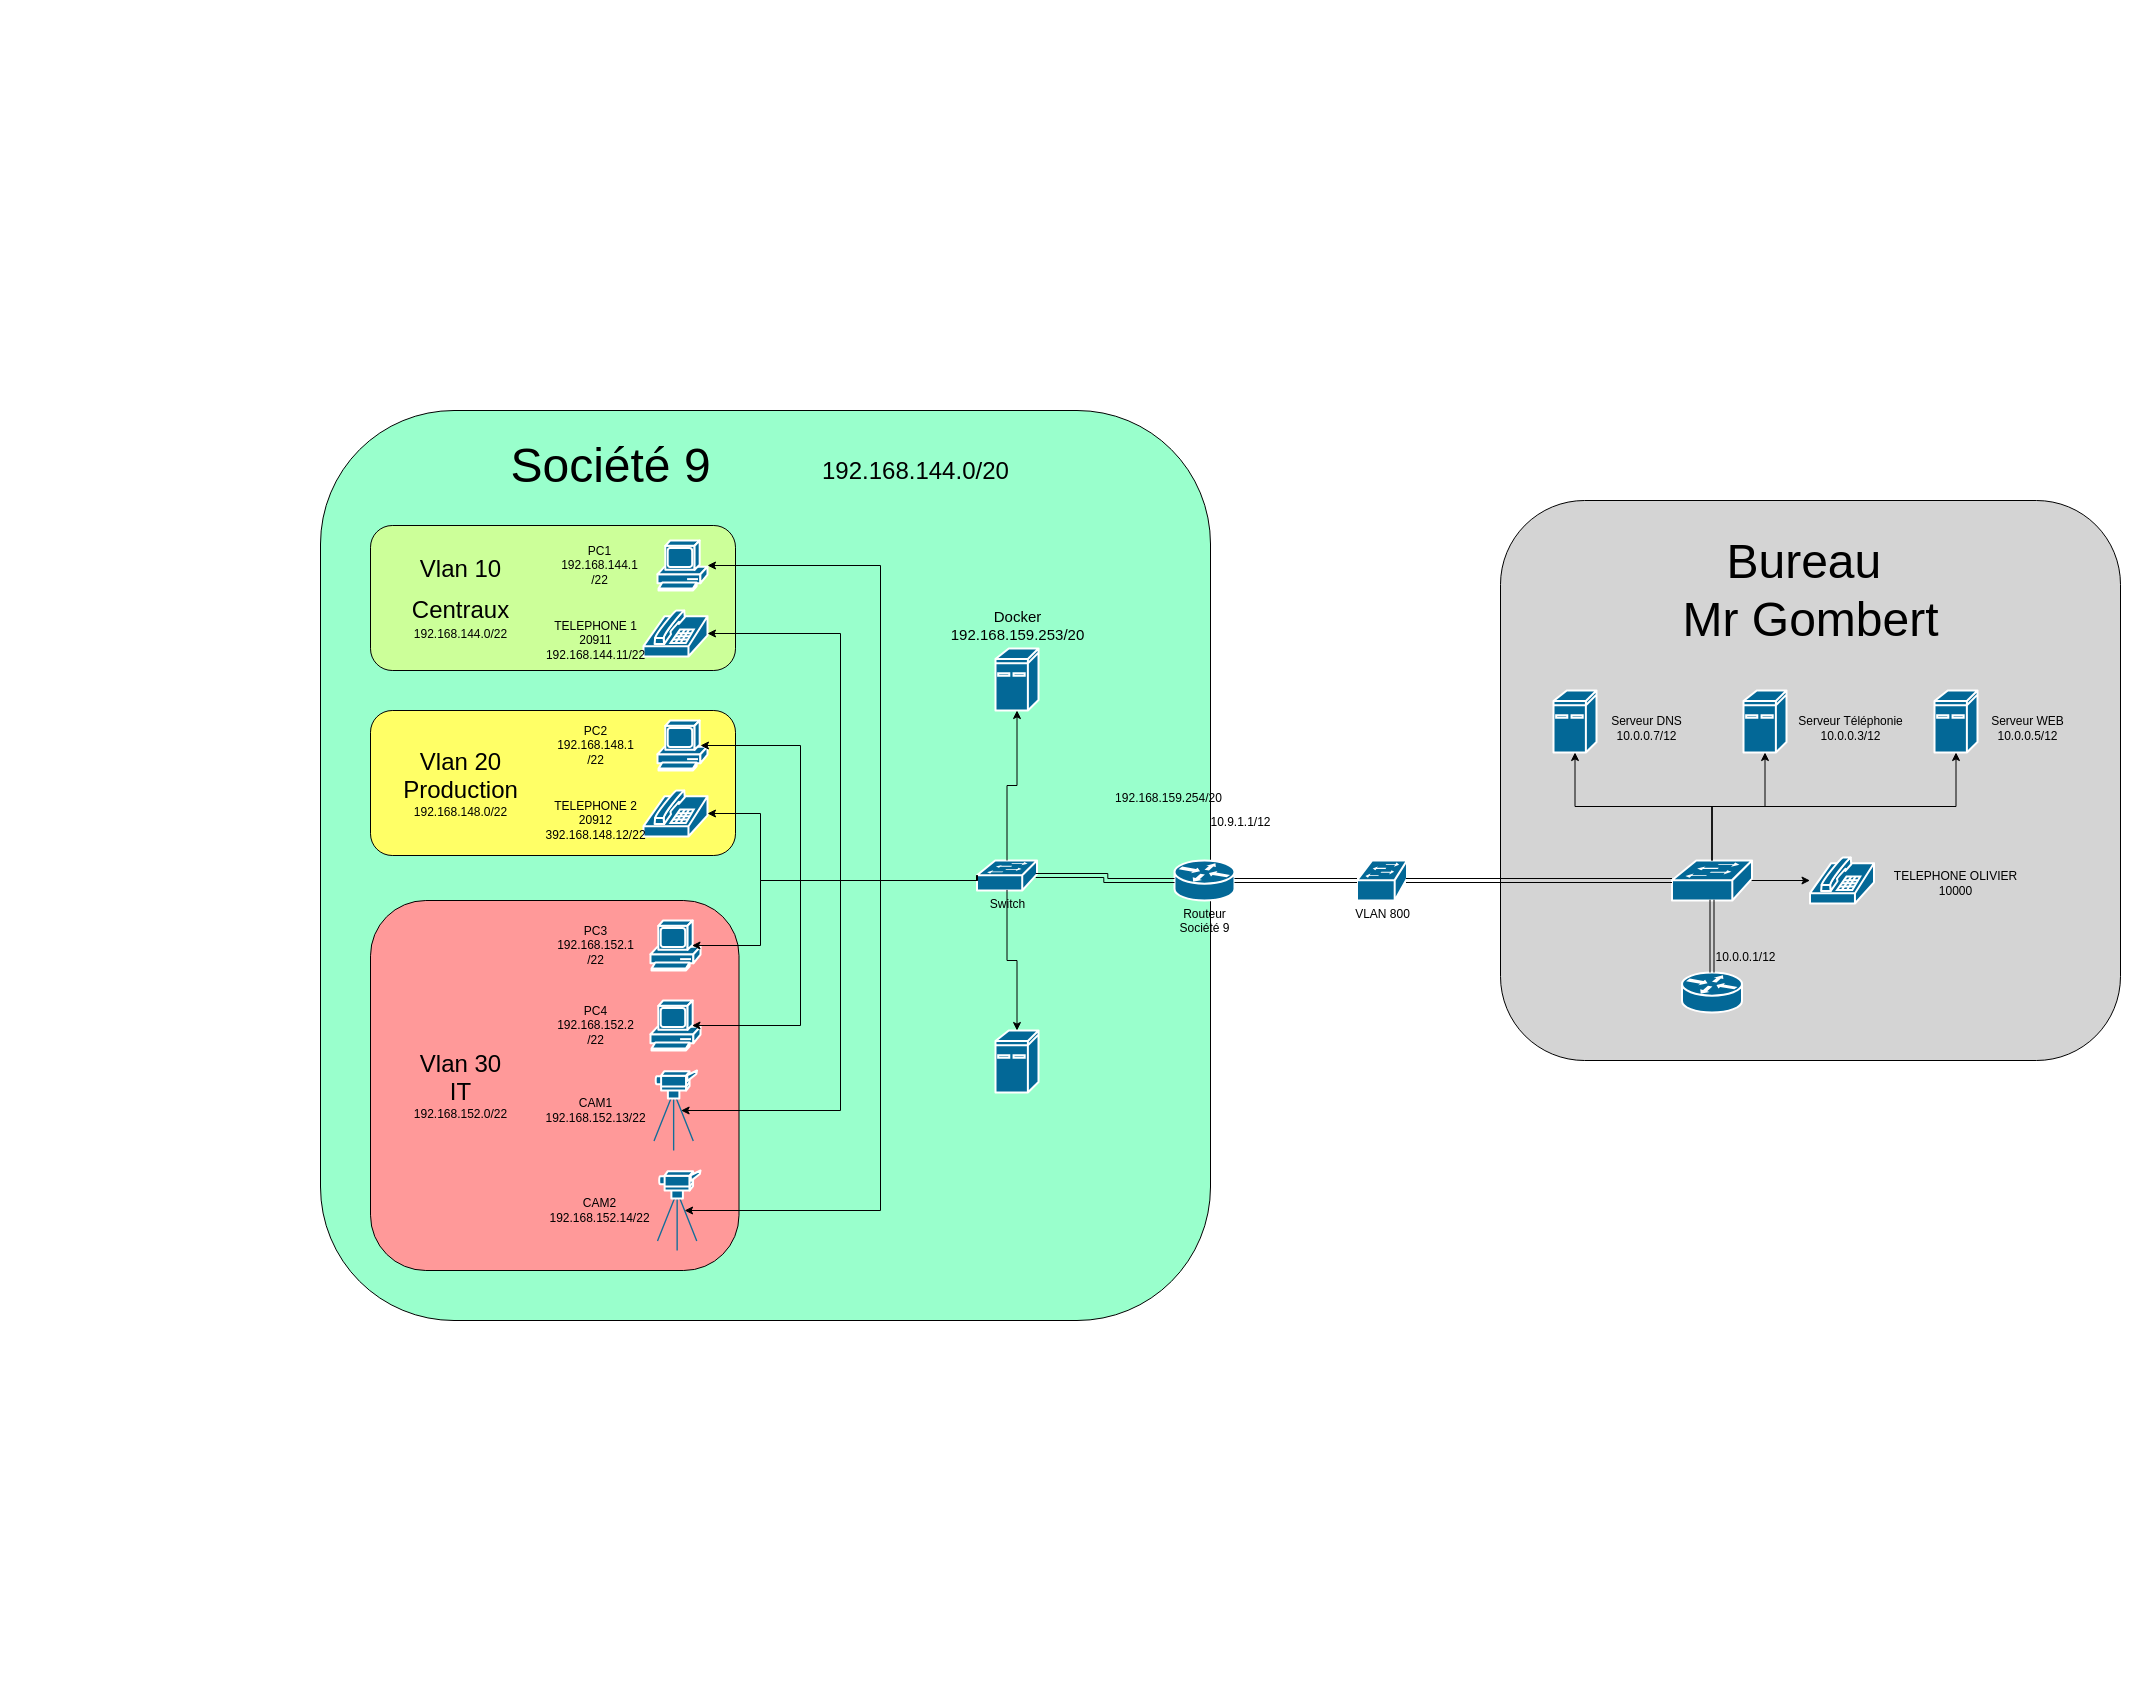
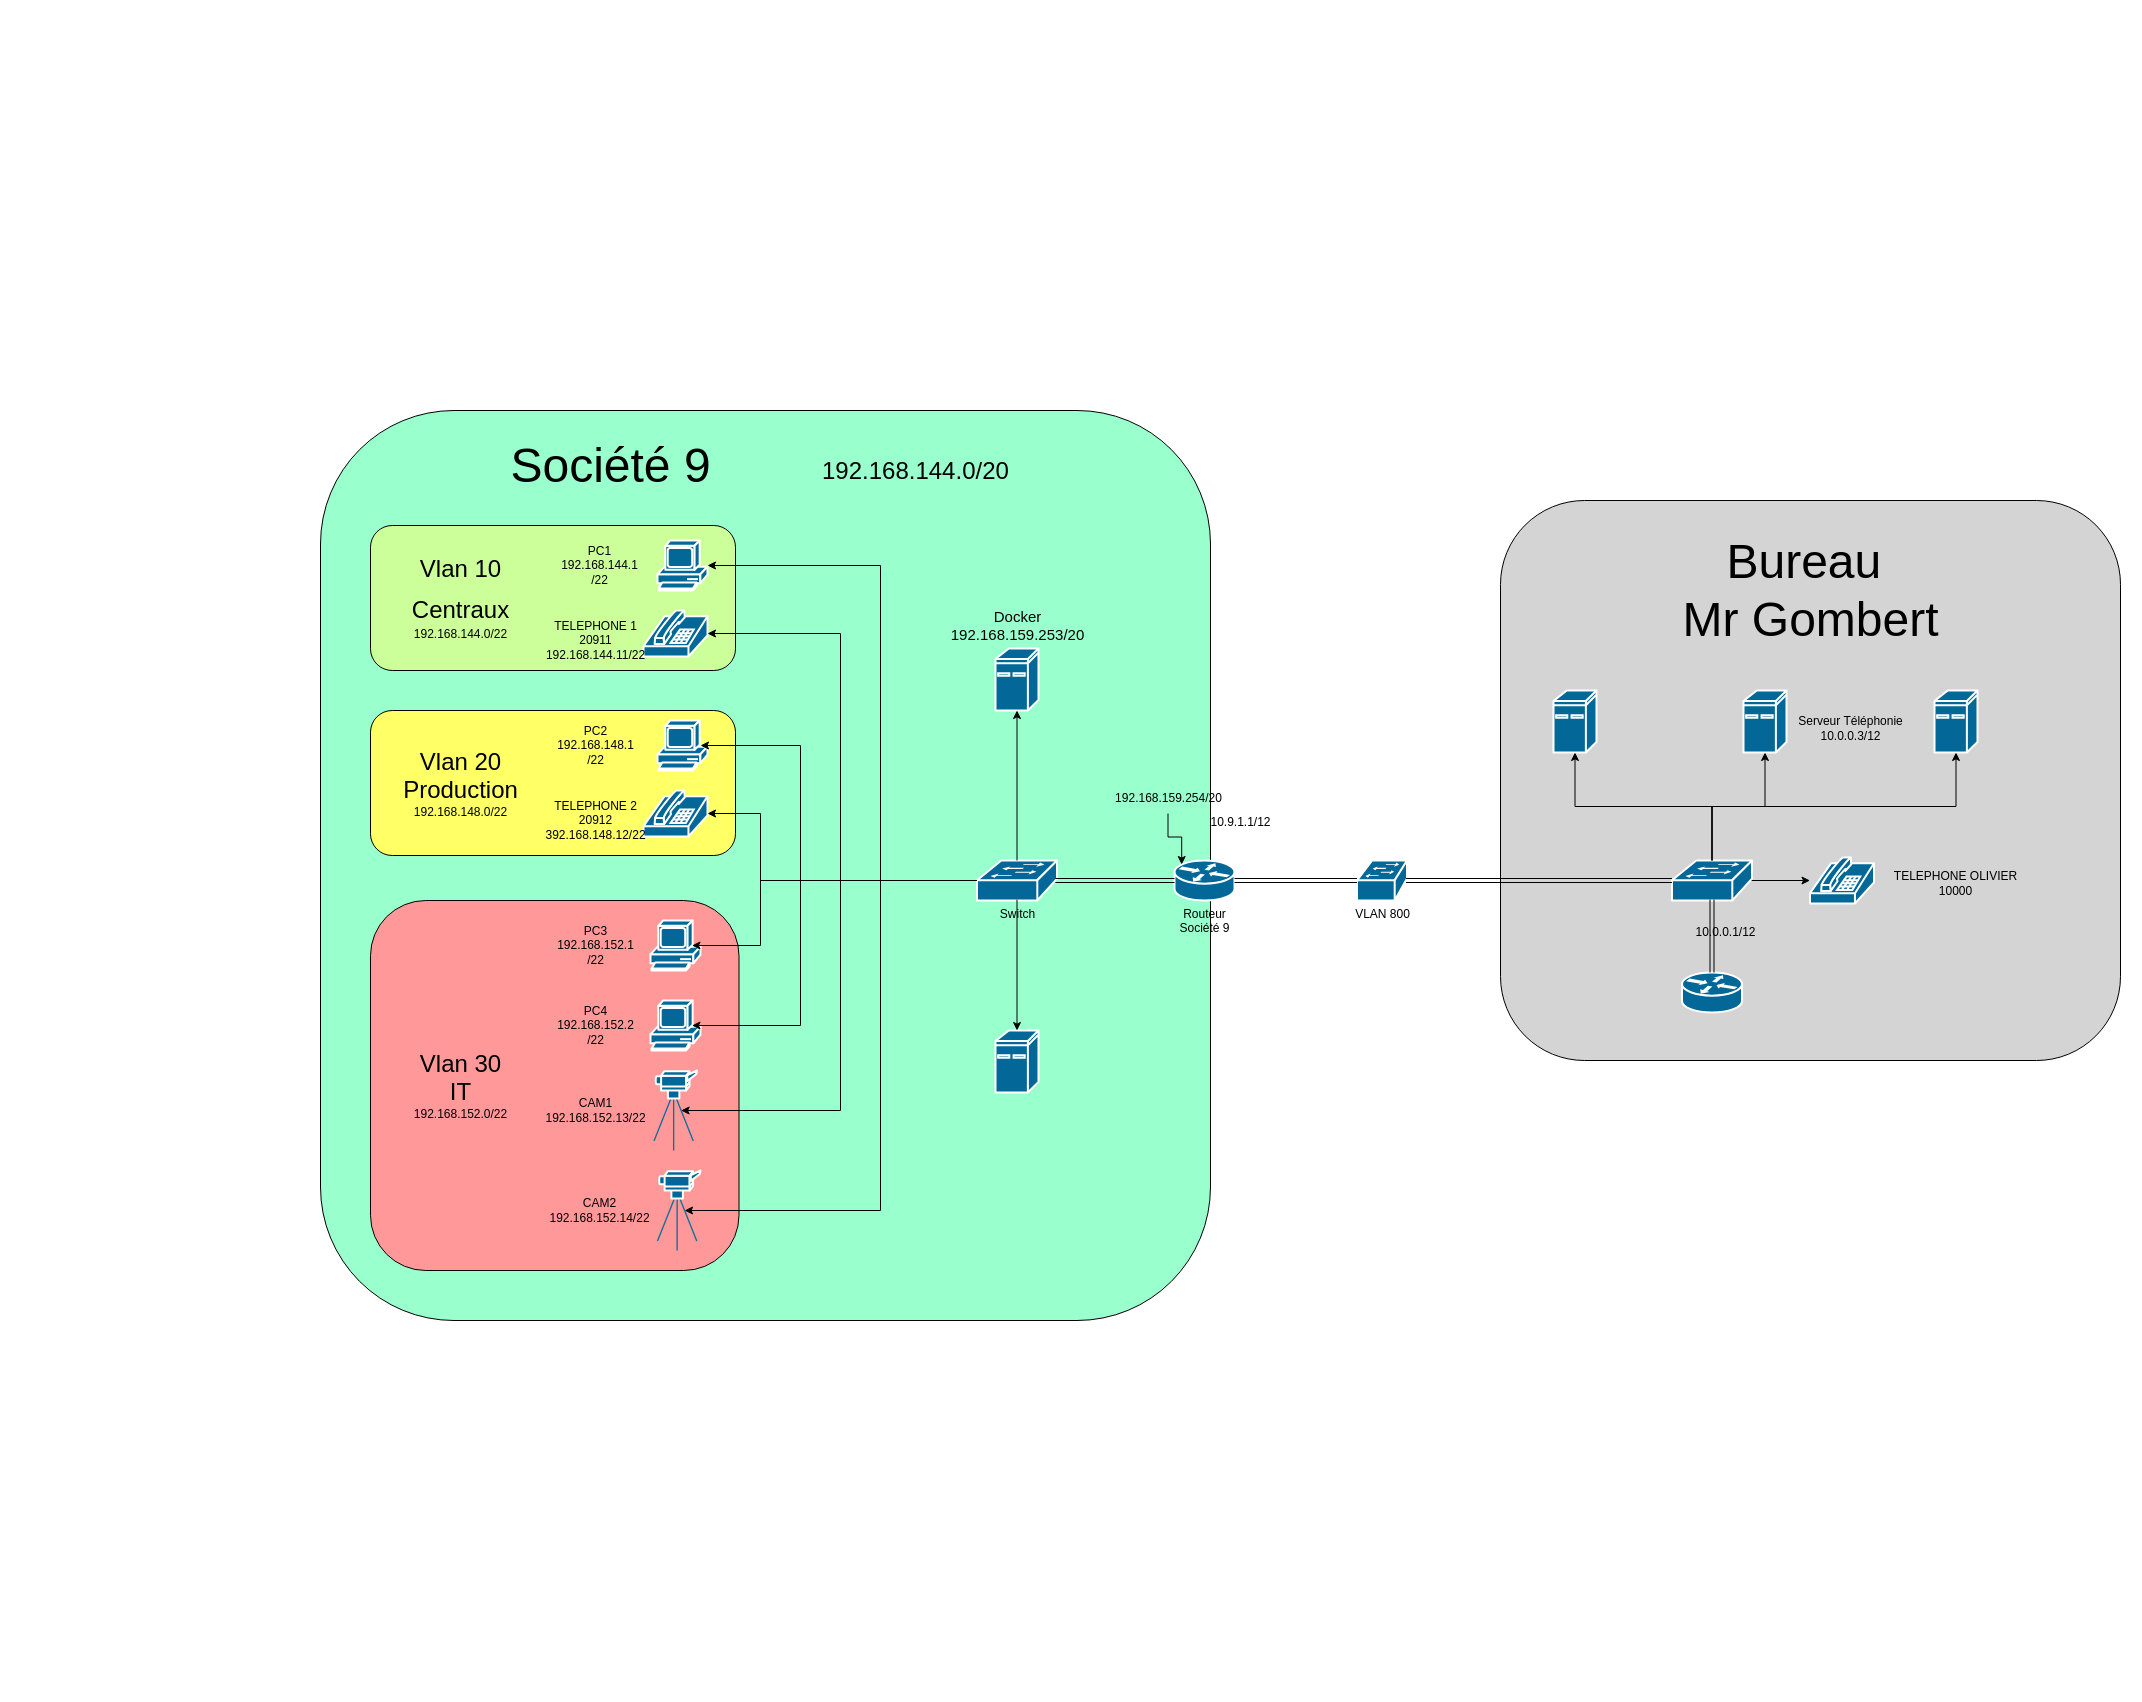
(1647, 728) -> none
(2028, 728) -> none
none -> (1173, 837)
(1007, 876) -> (1017, 881)
(1746, 958) -> (1726, 933)
